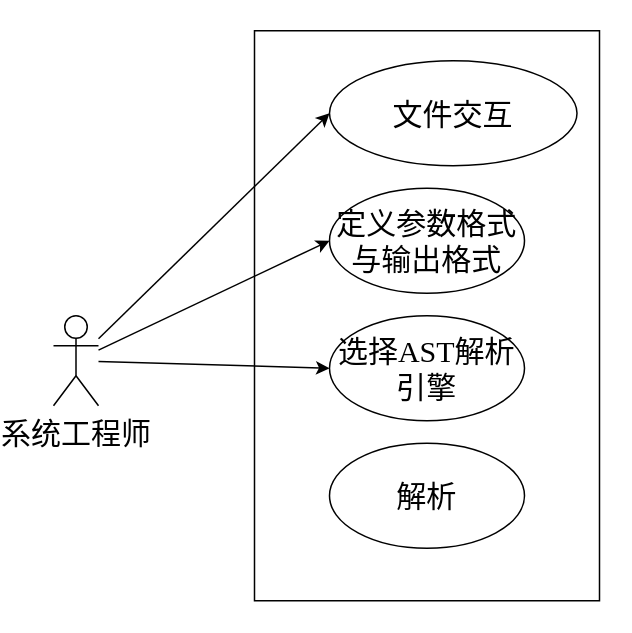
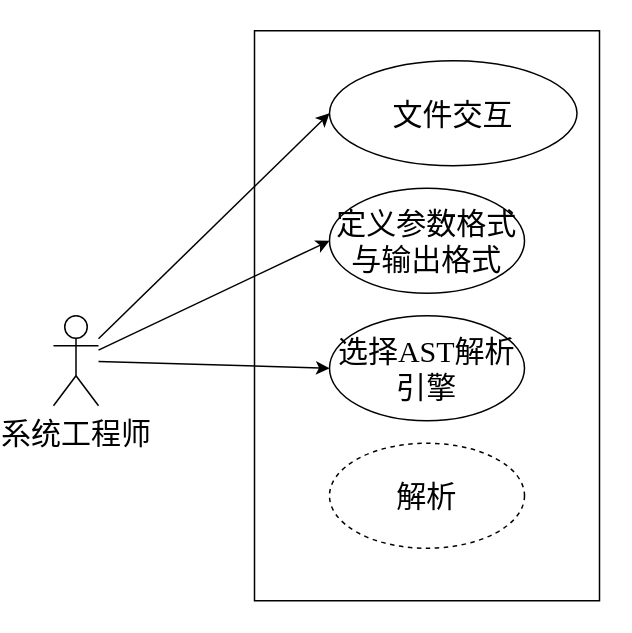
(427, 496) -> (427, 496)
